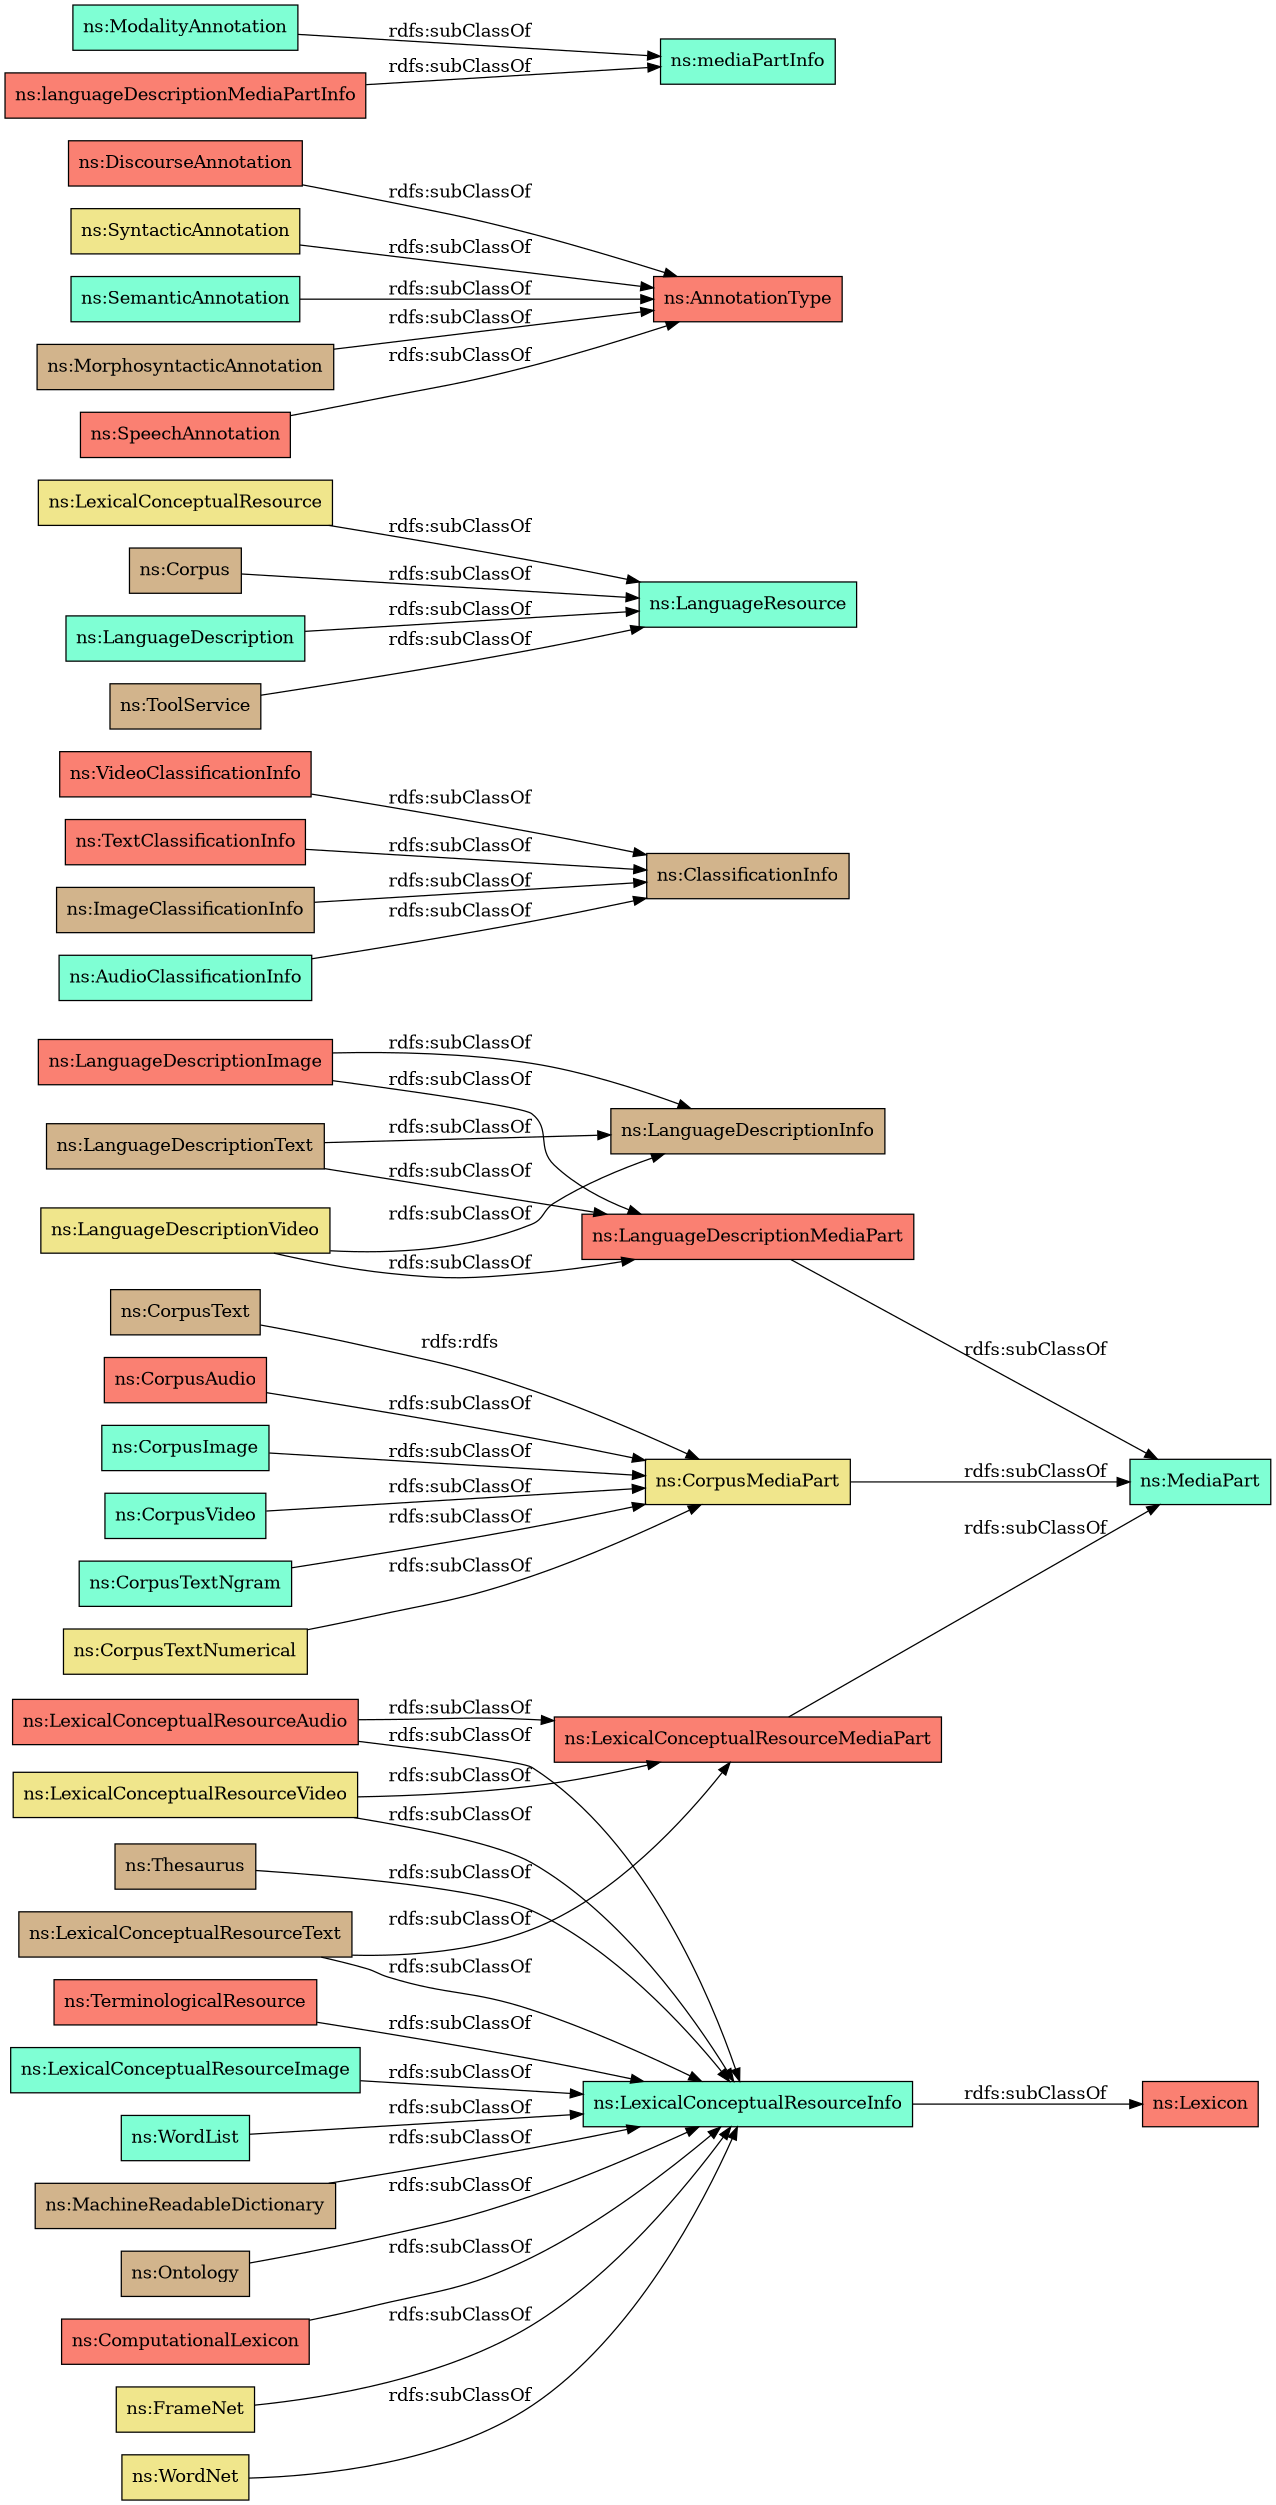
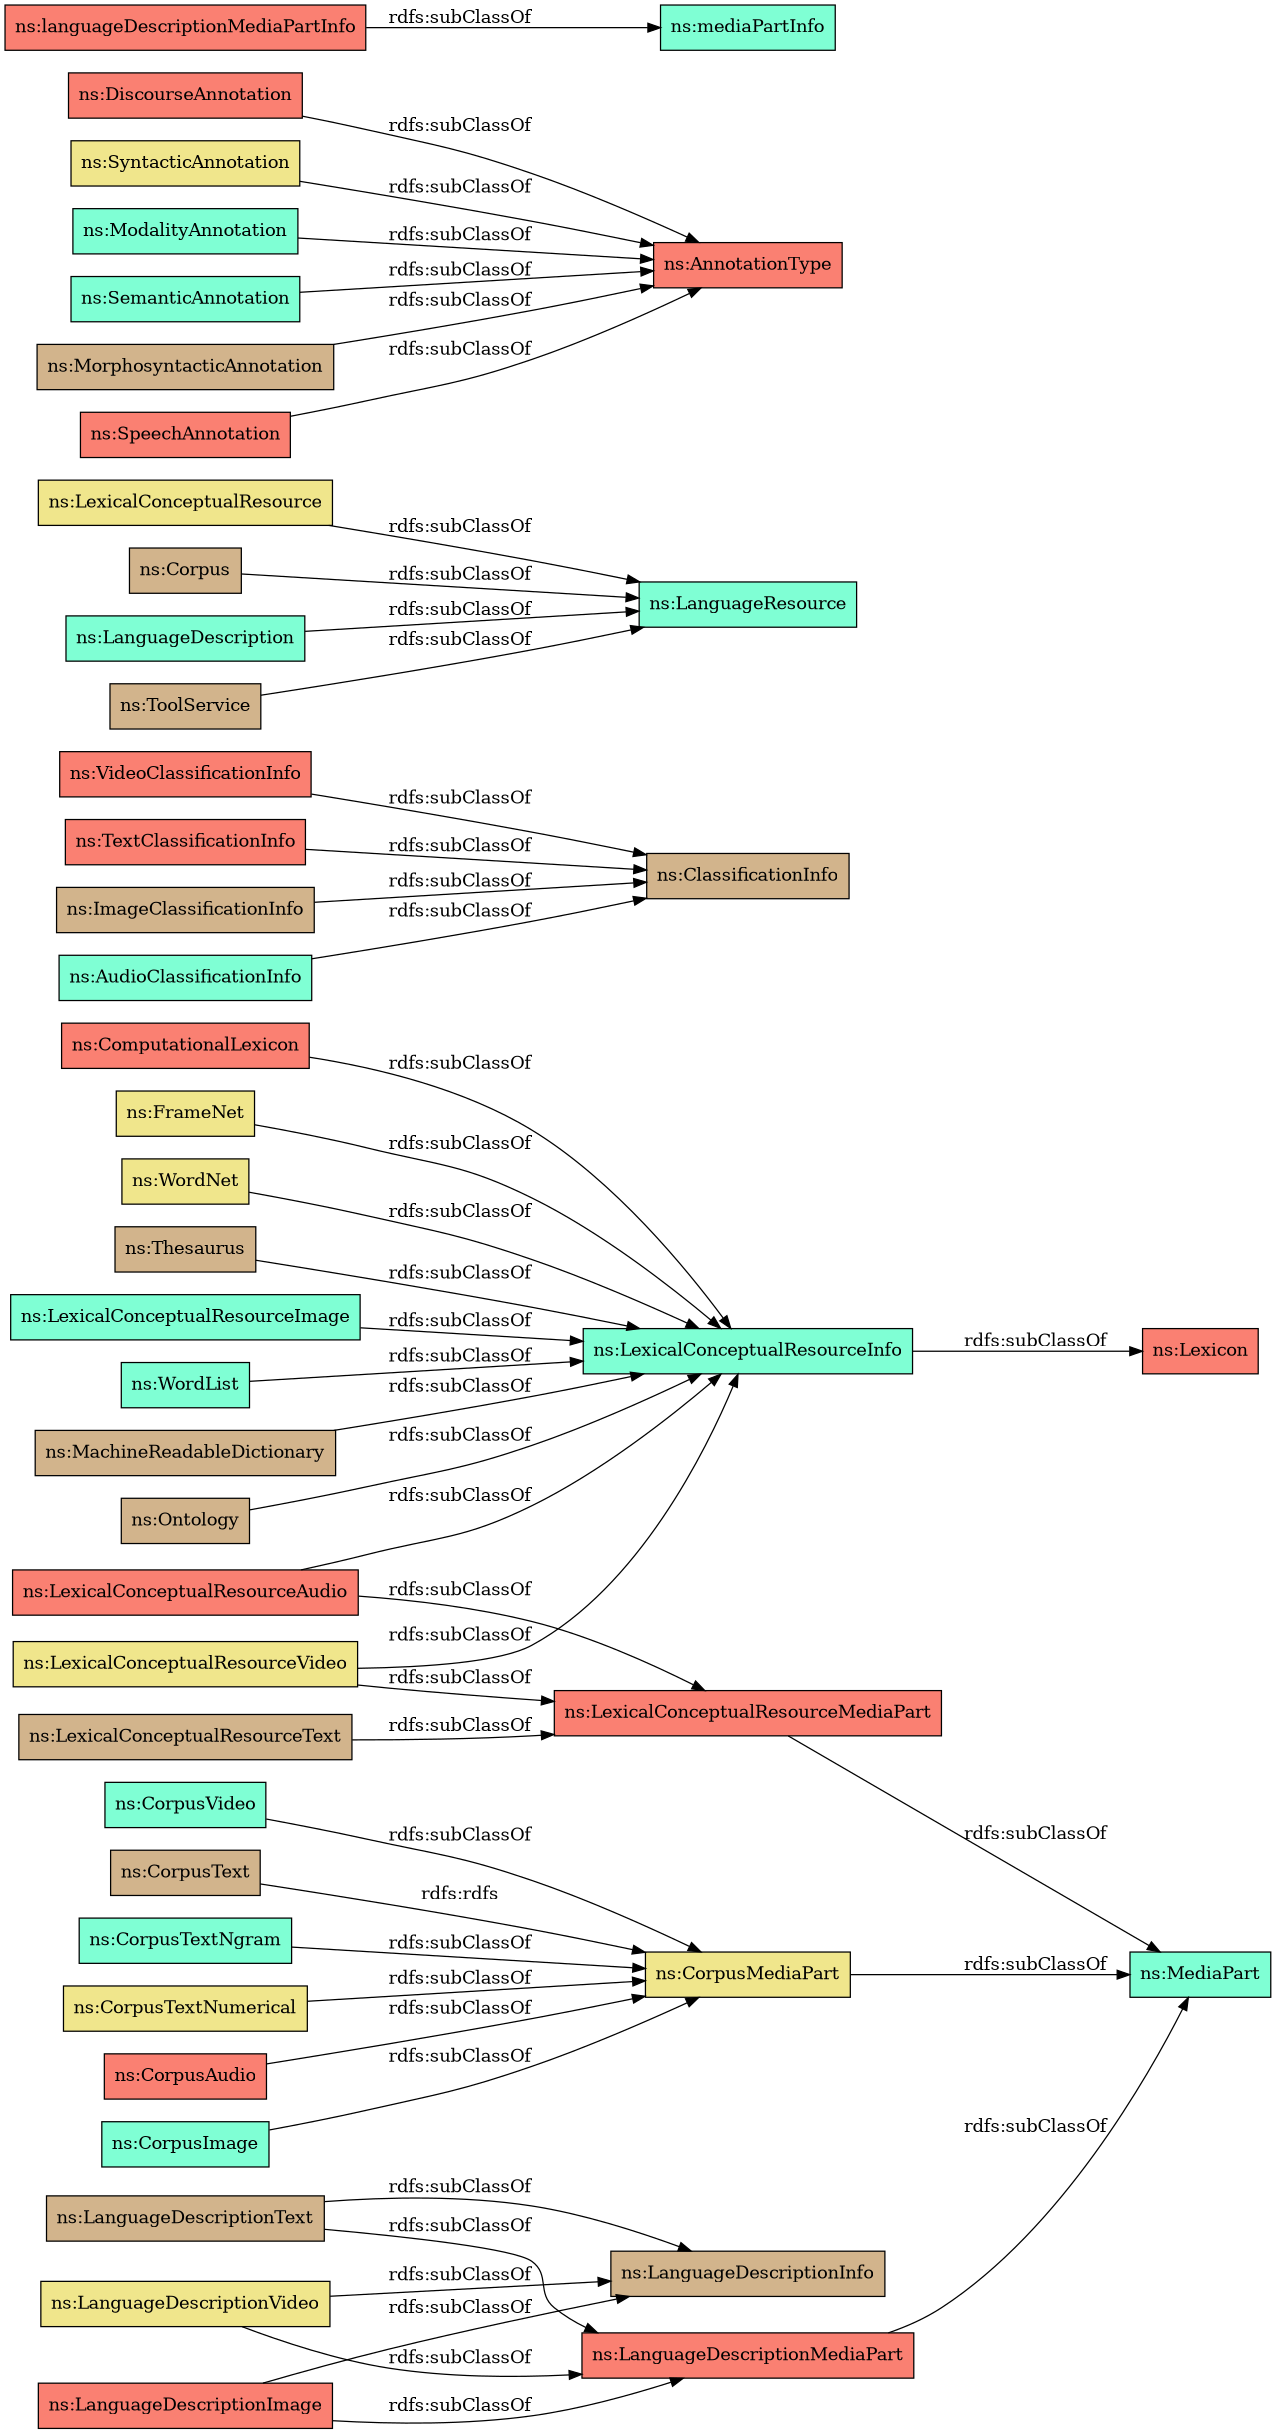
(473, 45) -> (469, 248)
(185, 2002) -> none
(510, 2003) -> none
